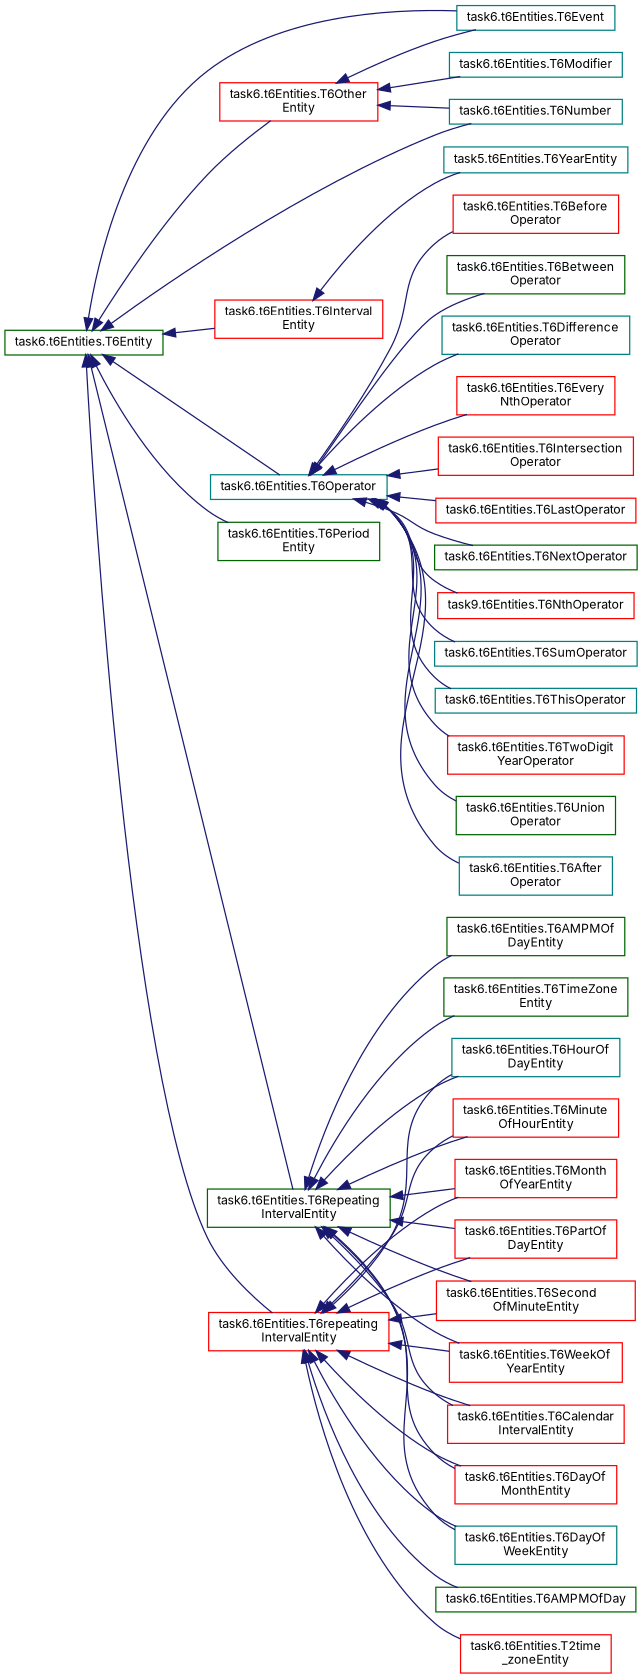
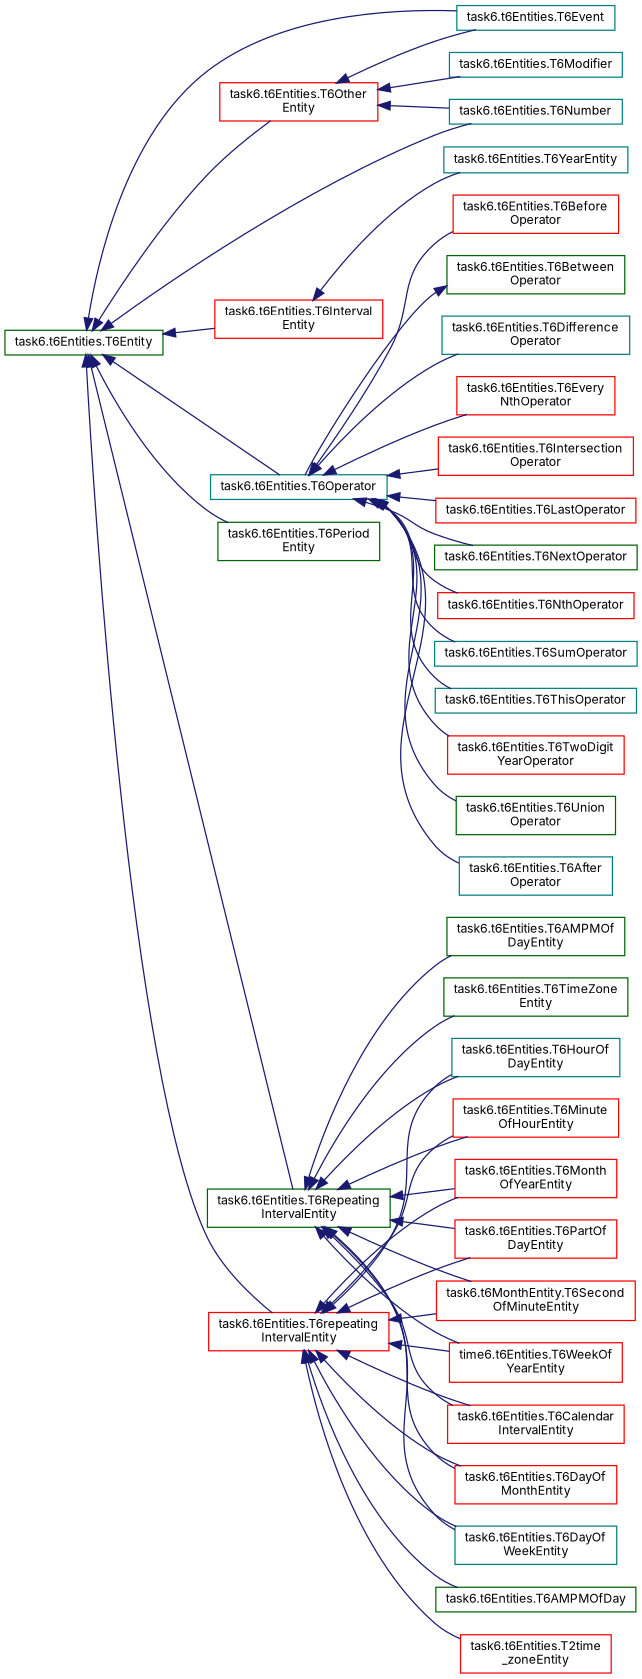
(536, 160) -> (536, 160)
(393, 360) -> (364, 379)
(536, 606) -> (536, 606)
(536, 1301) -> (536, 1301)
(536, 1363) -> (536, 1363)
